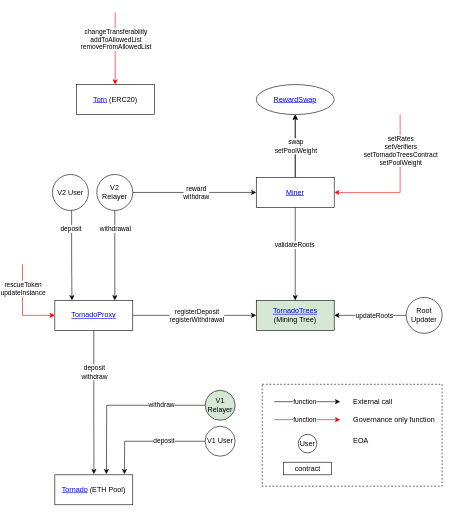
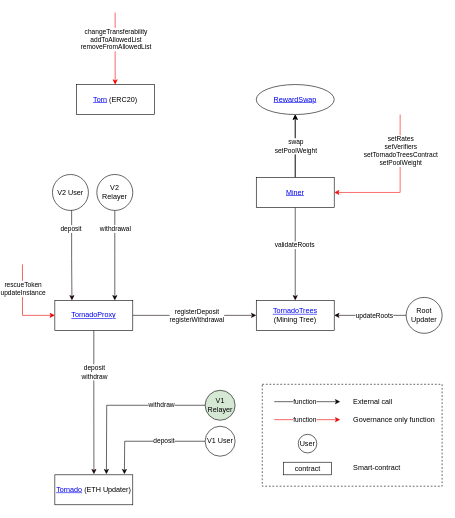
(192, 192) -> none
(296, 315) -> (296, 315)
(398, 440) -> none
none -> (380, 468)
(94, 490) -> (94, 490)
